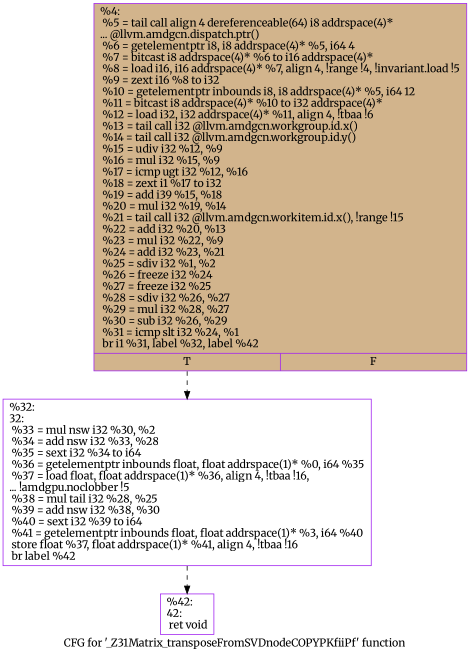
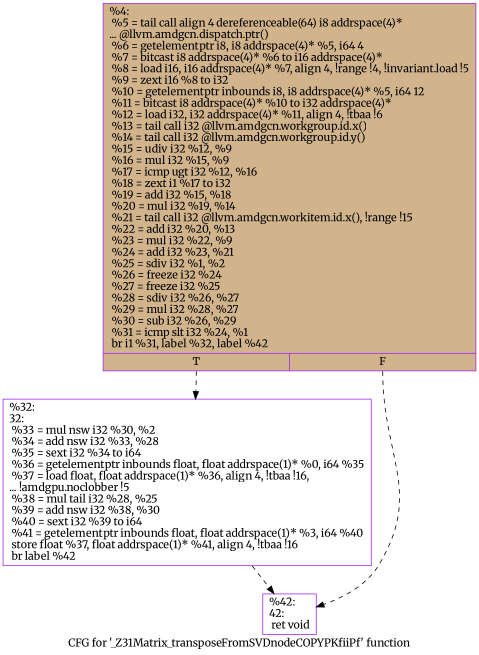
(161, 195) -> (170, 195)
none -> (399, 504)
